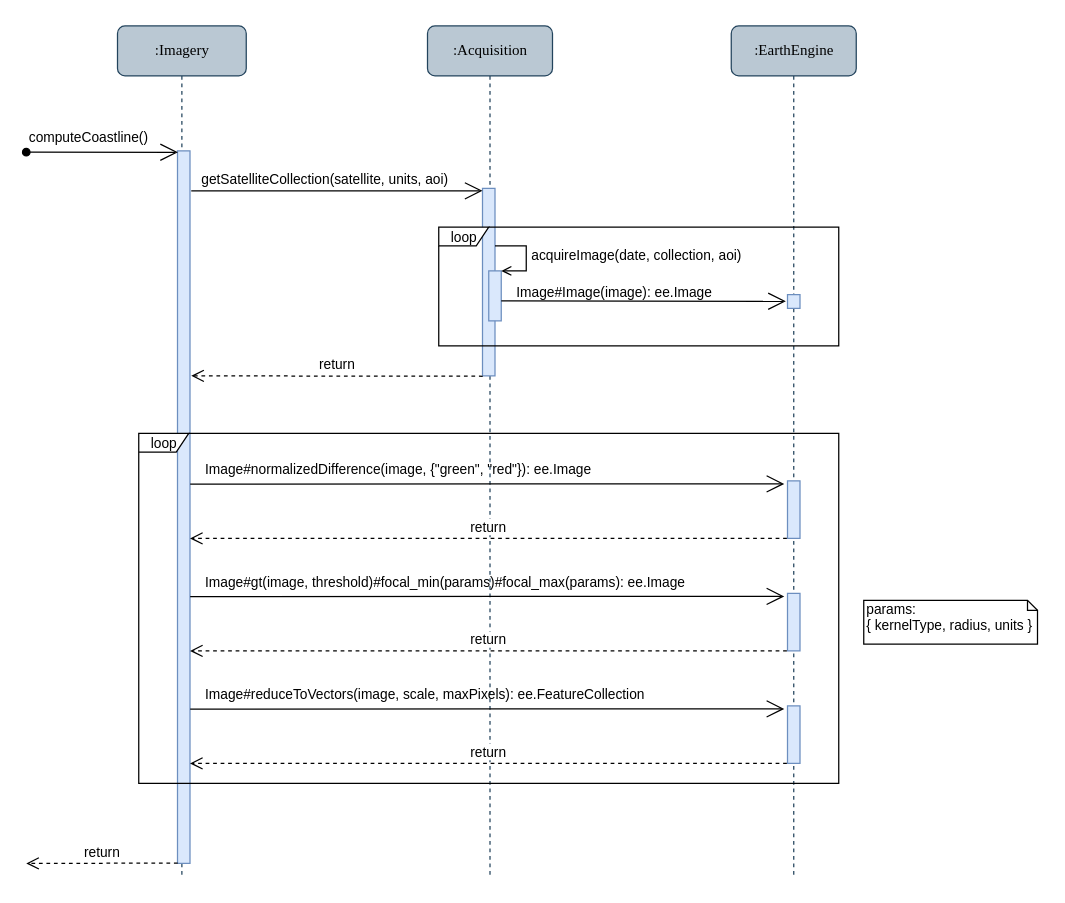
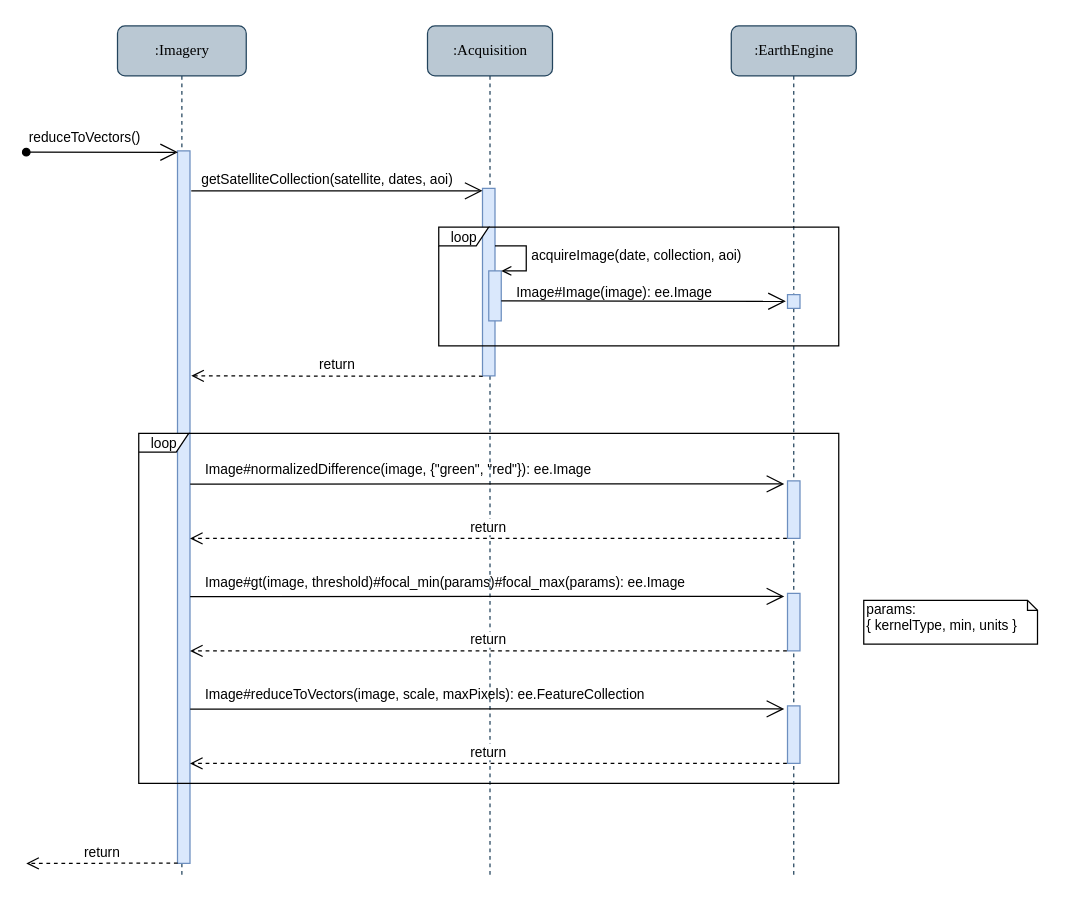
(95, 138) -> (95, 138)
(348, 180) -> (350, 180)
(953, 627) -> (951, 618)
